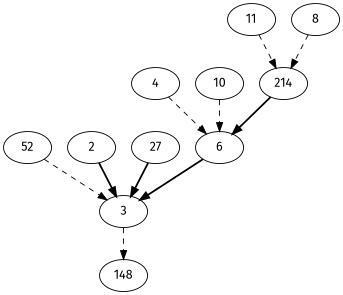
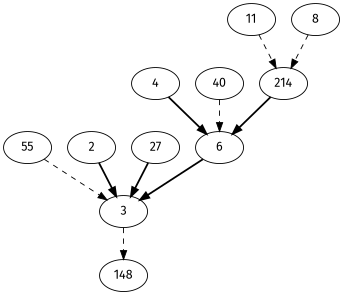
(220, 84) -> (220, 84)
(184, 112) -> (184, 112)
(28, 148) -> (28, 148)
